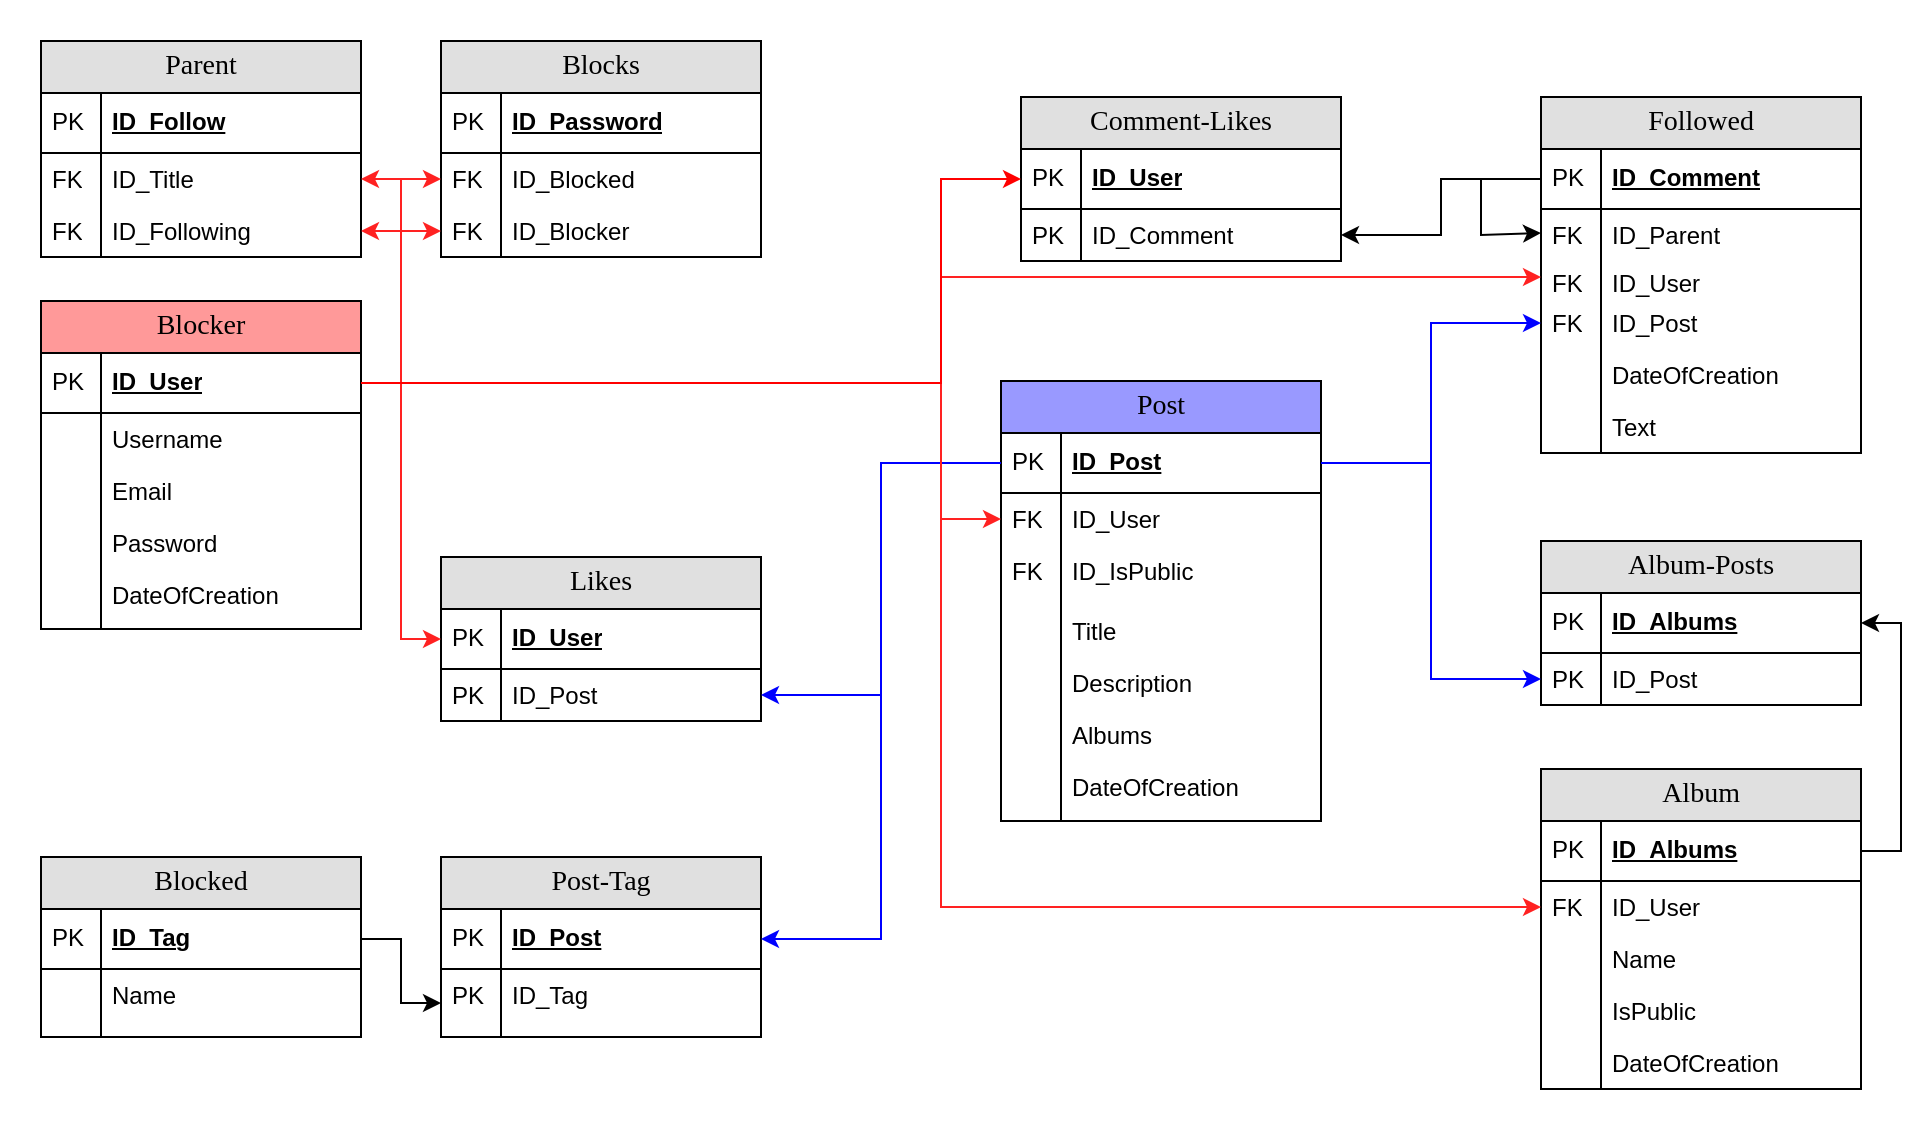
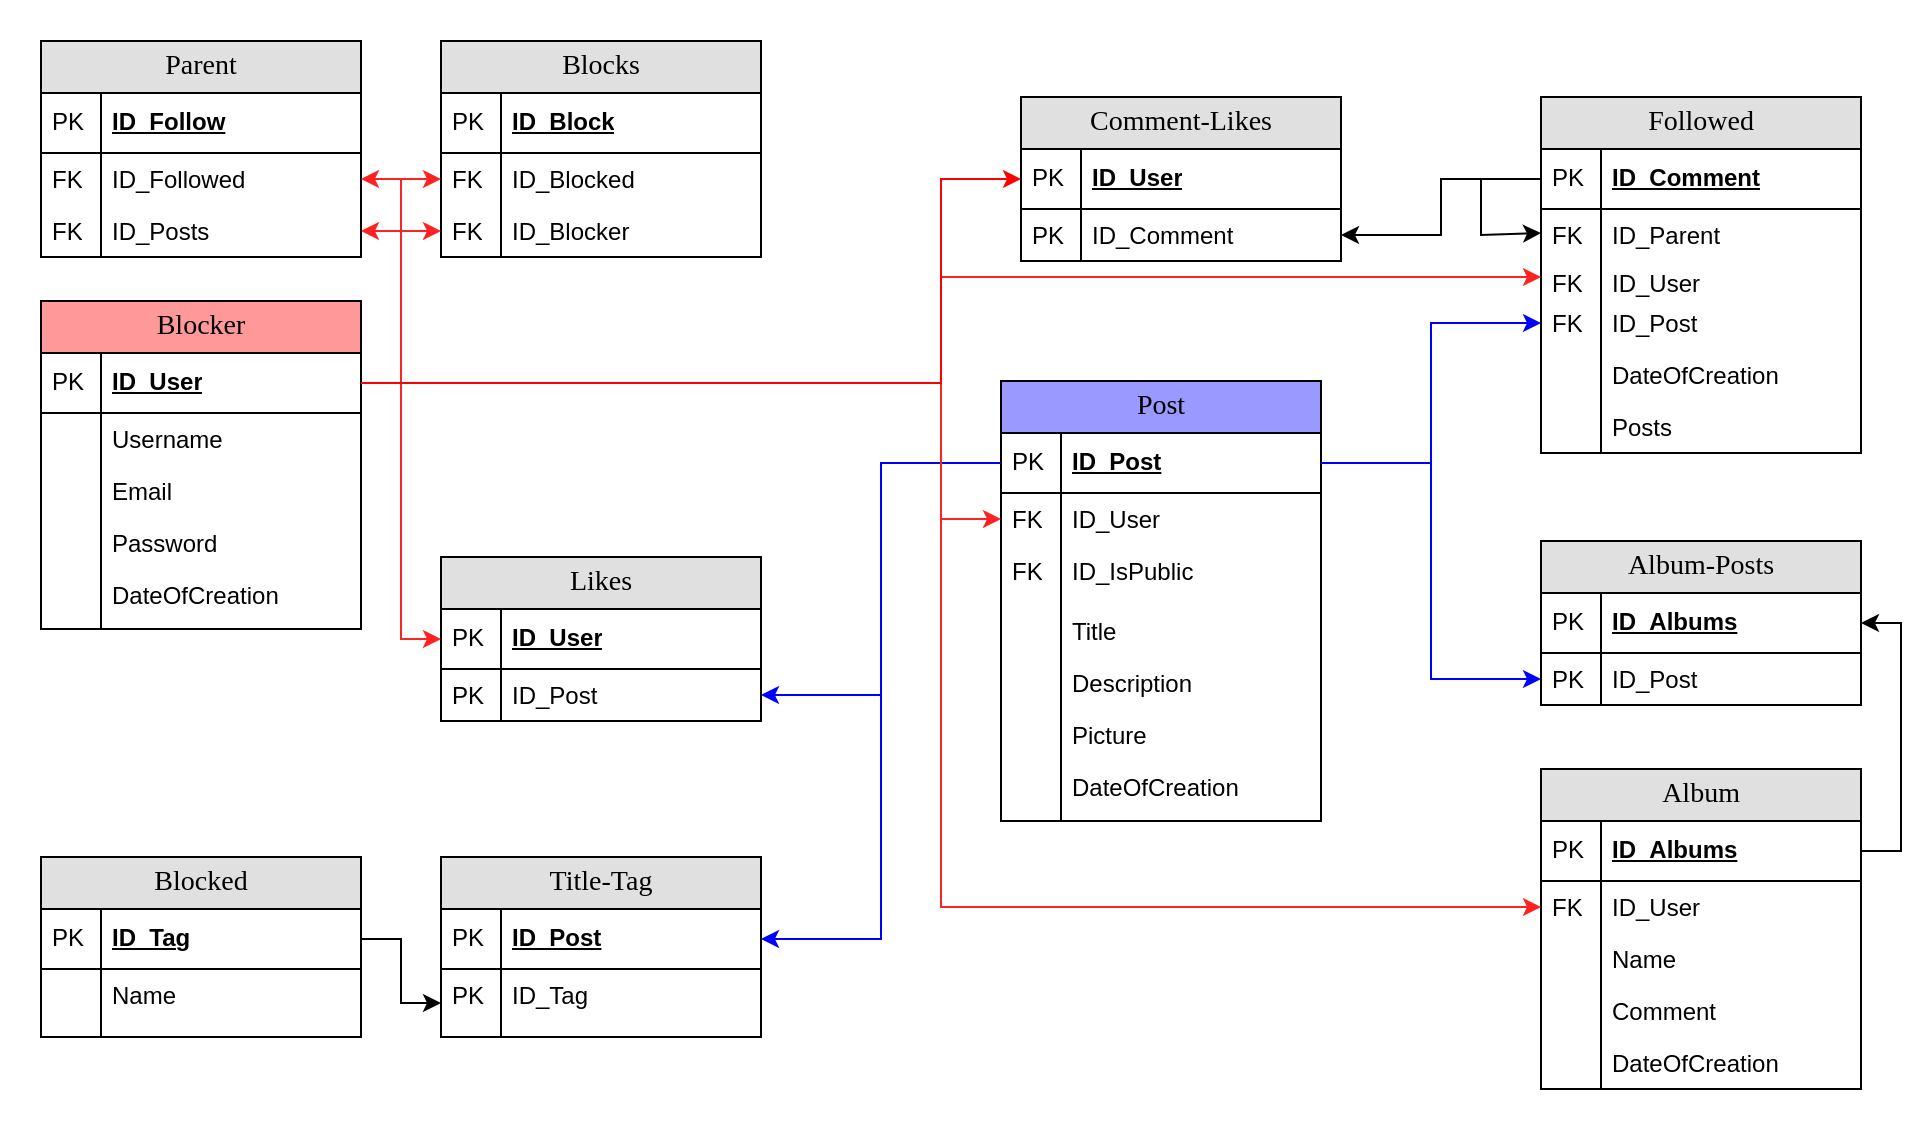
(587, 123) -> (564, 123)
(161, 181) -> (181, 181)
(184, 233) -> (167, 233)
(1640, 429) -> (1647, 429)
(1110, 737) -> (1117, 737)
(602, 883) -> (602, 883)
(1661, 1013) -> (1660, 1013)
